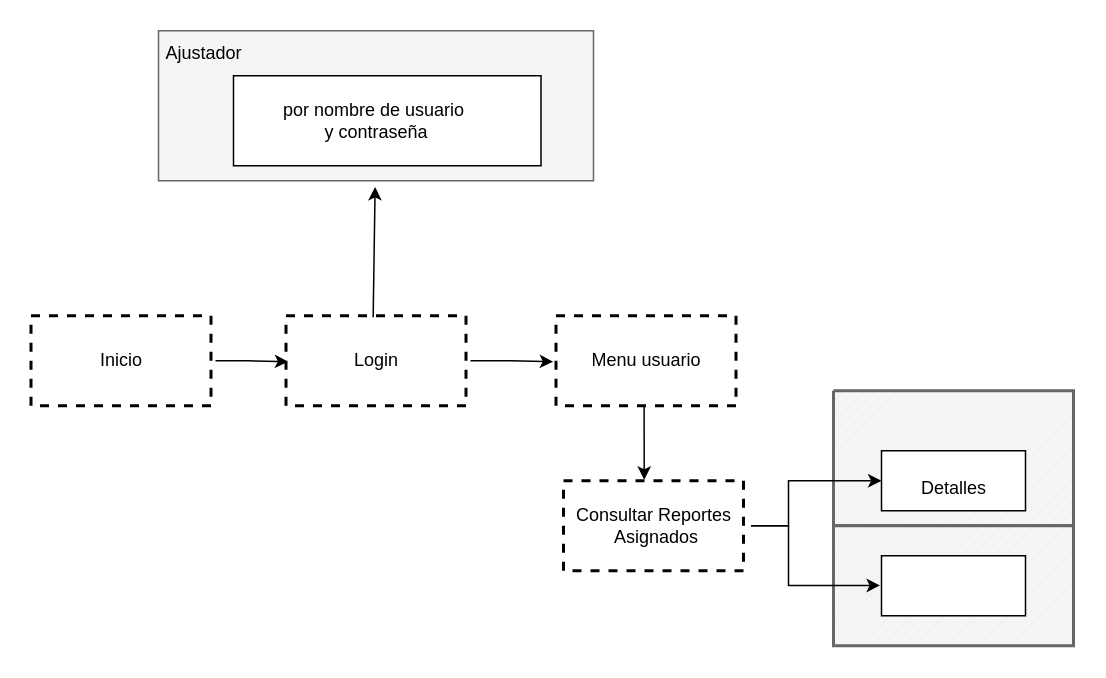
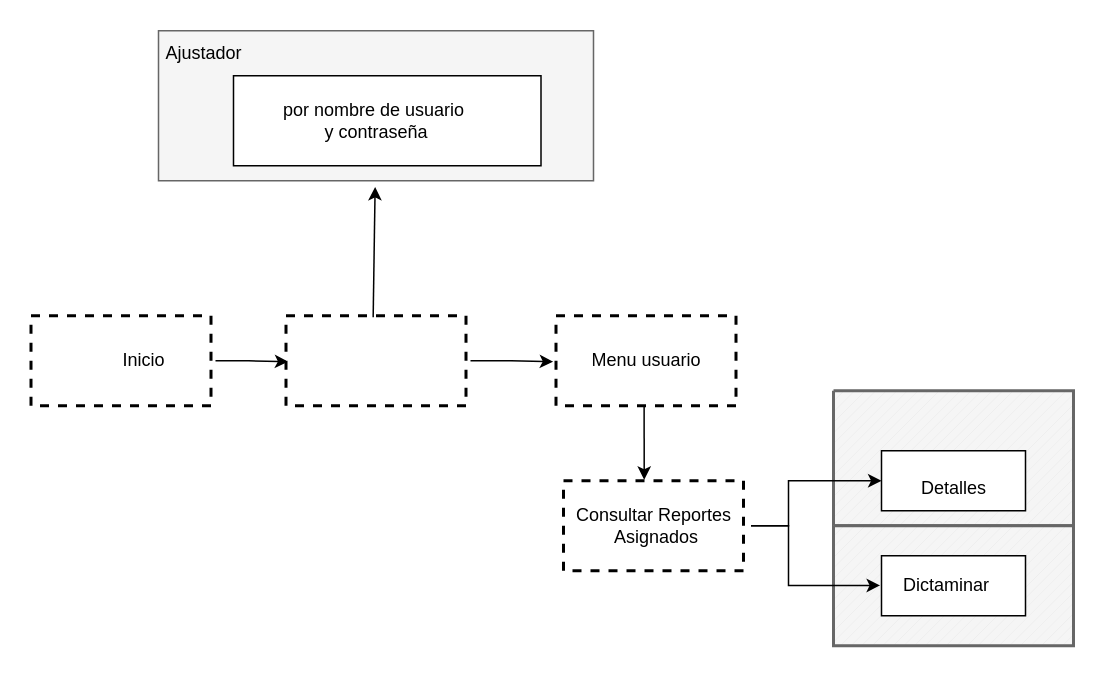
(121, 361) -> (143, 361)
(376, 361) -> none
none -> (946, 586)
